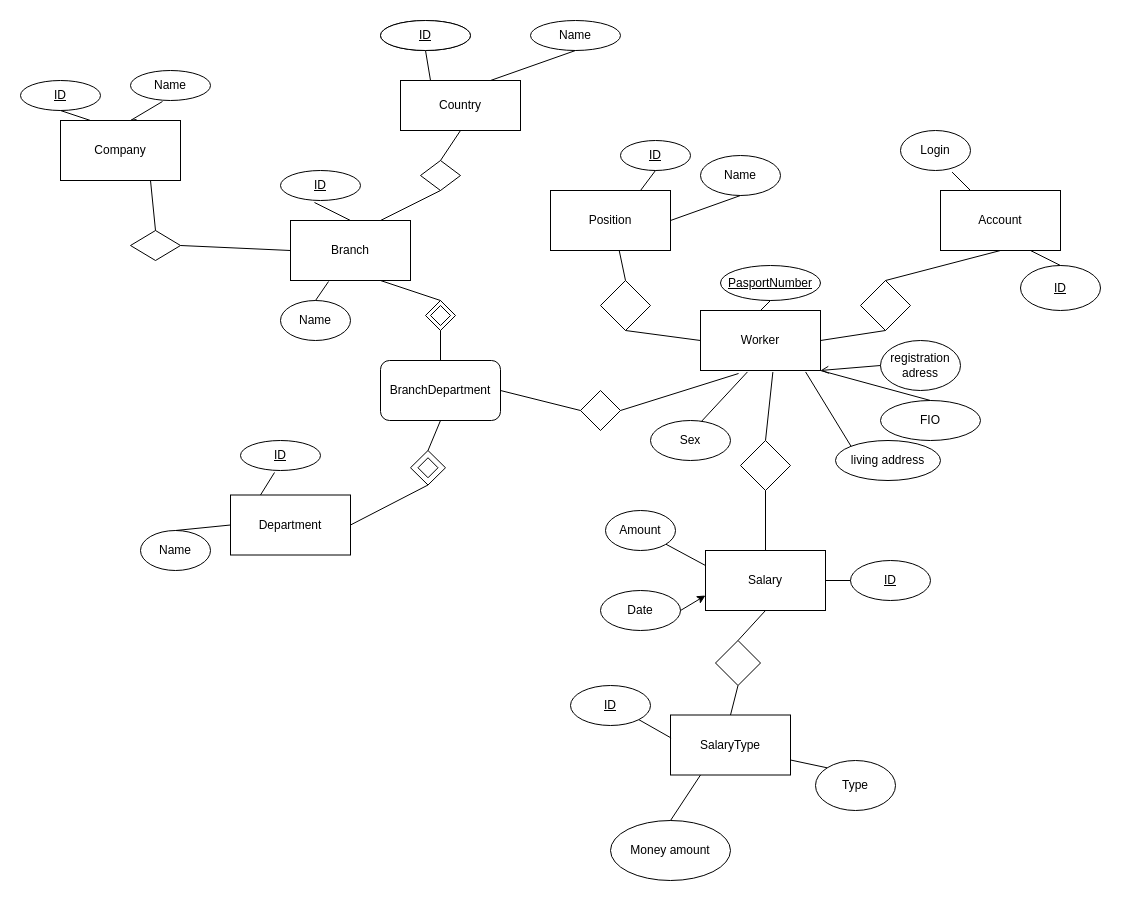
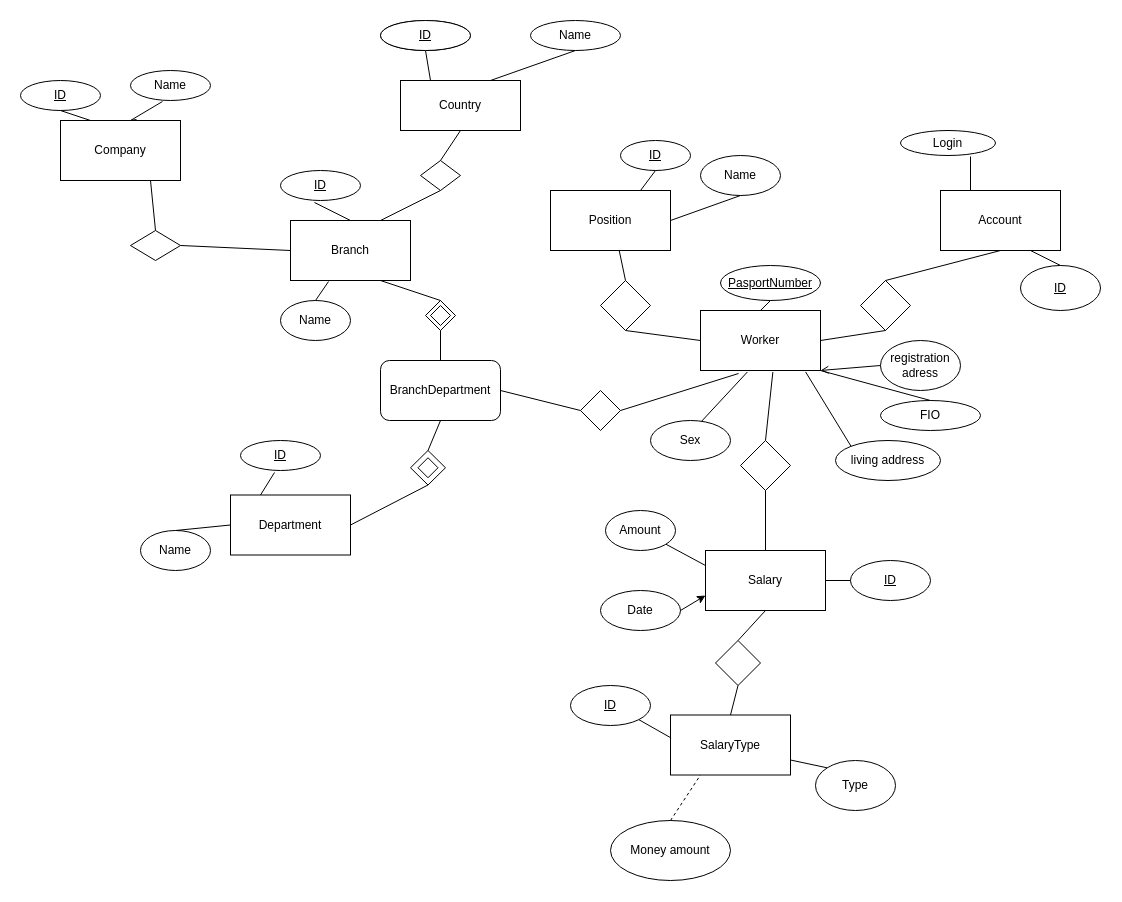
(936, 151) -> (948, 143)
(931, 421) -> (931, 416)
(686, 797) -> (686, 797)
